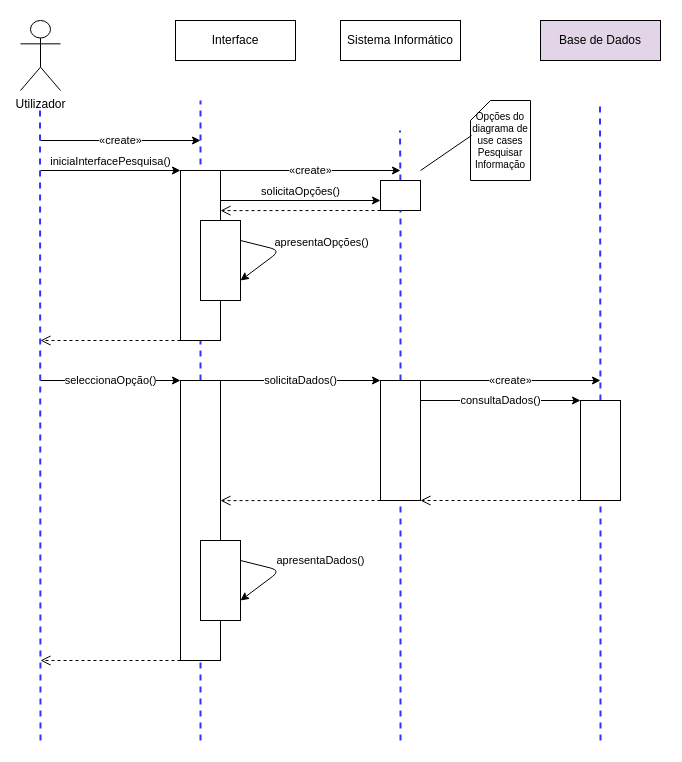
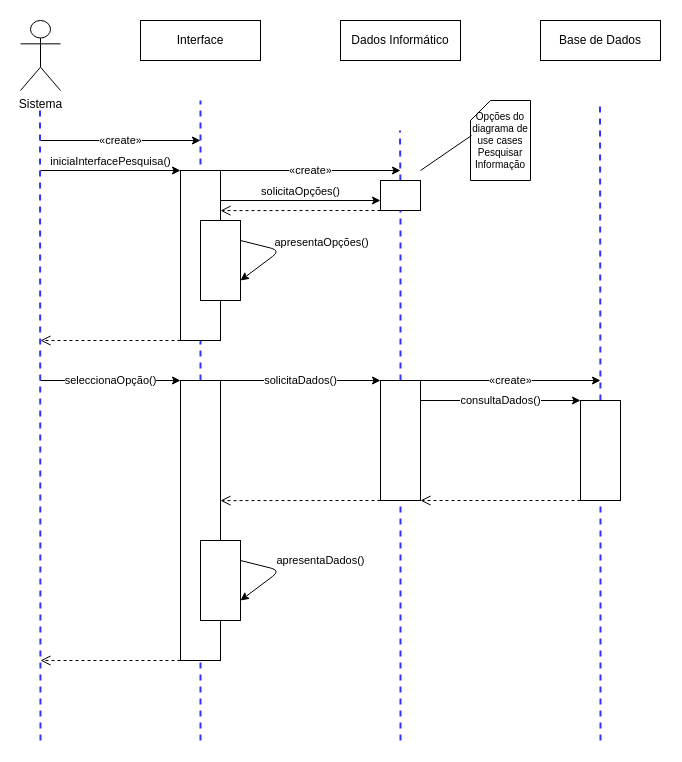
(236, 41) -> (201, 41)
(401, 41) -> (401, 41)
(601, 41) -> (601, 41)
(41, 105) -> (41, 105)
